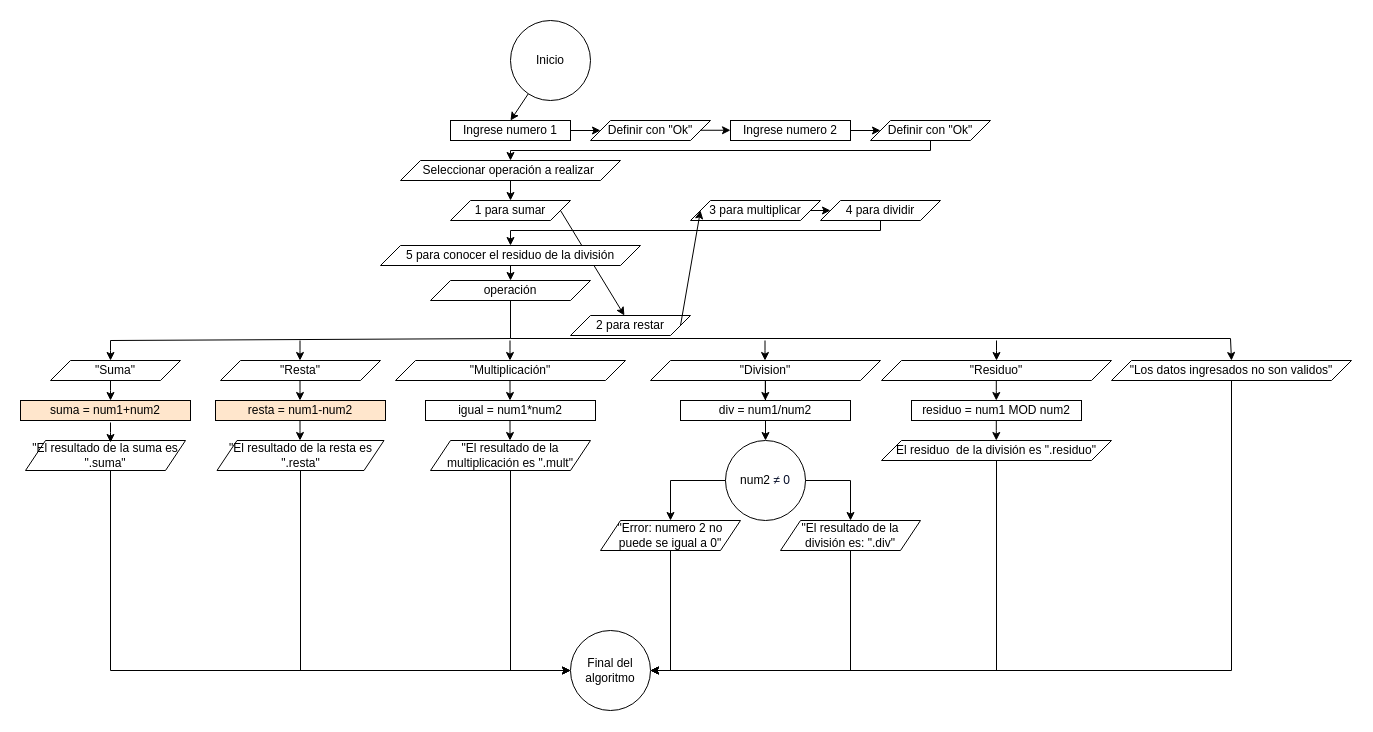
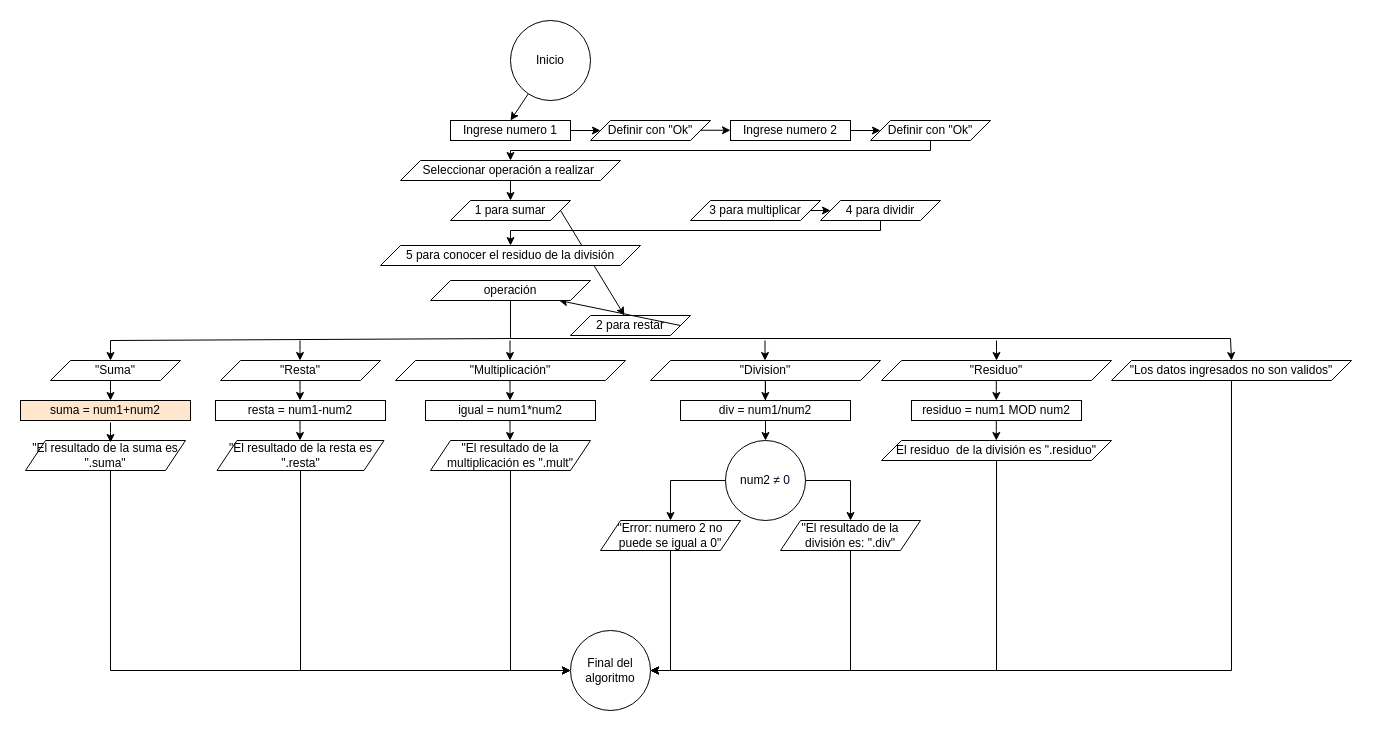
(511, 270) -> none
(690, 271) -> (623, 314)
(301, 411) -> (301, 411)
